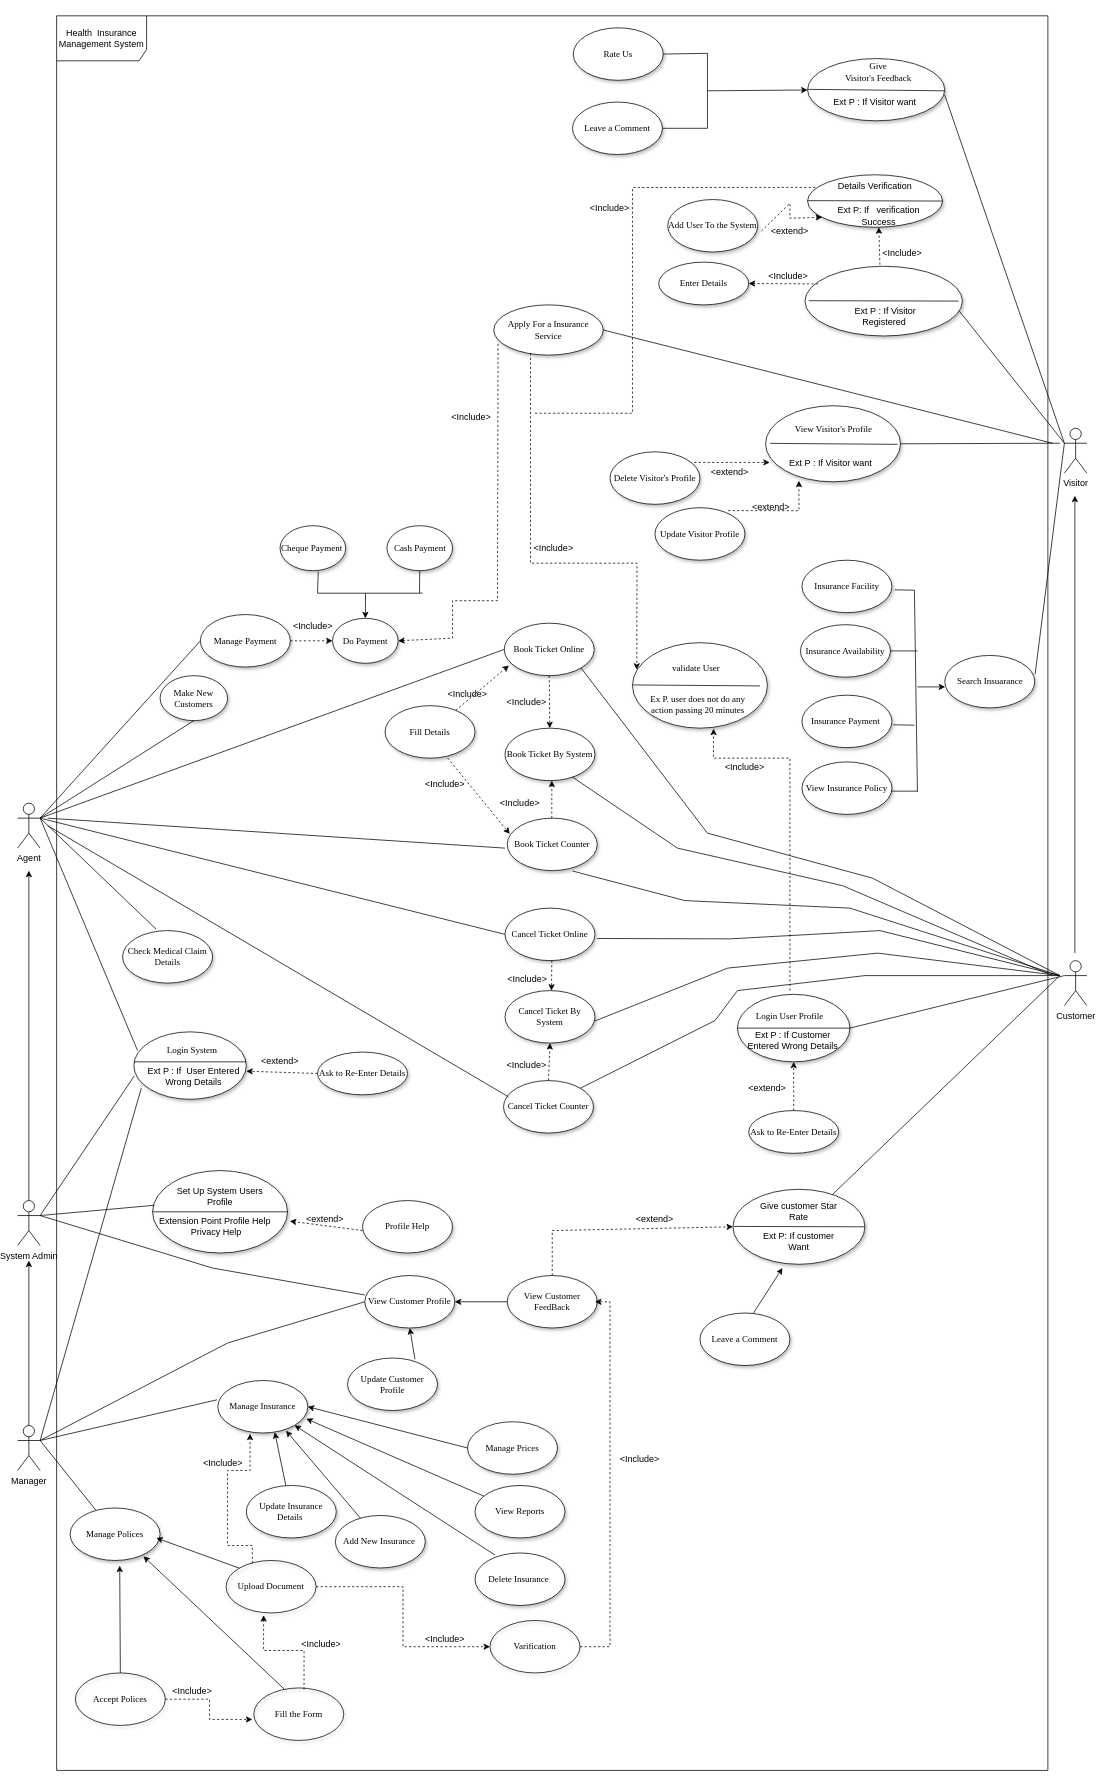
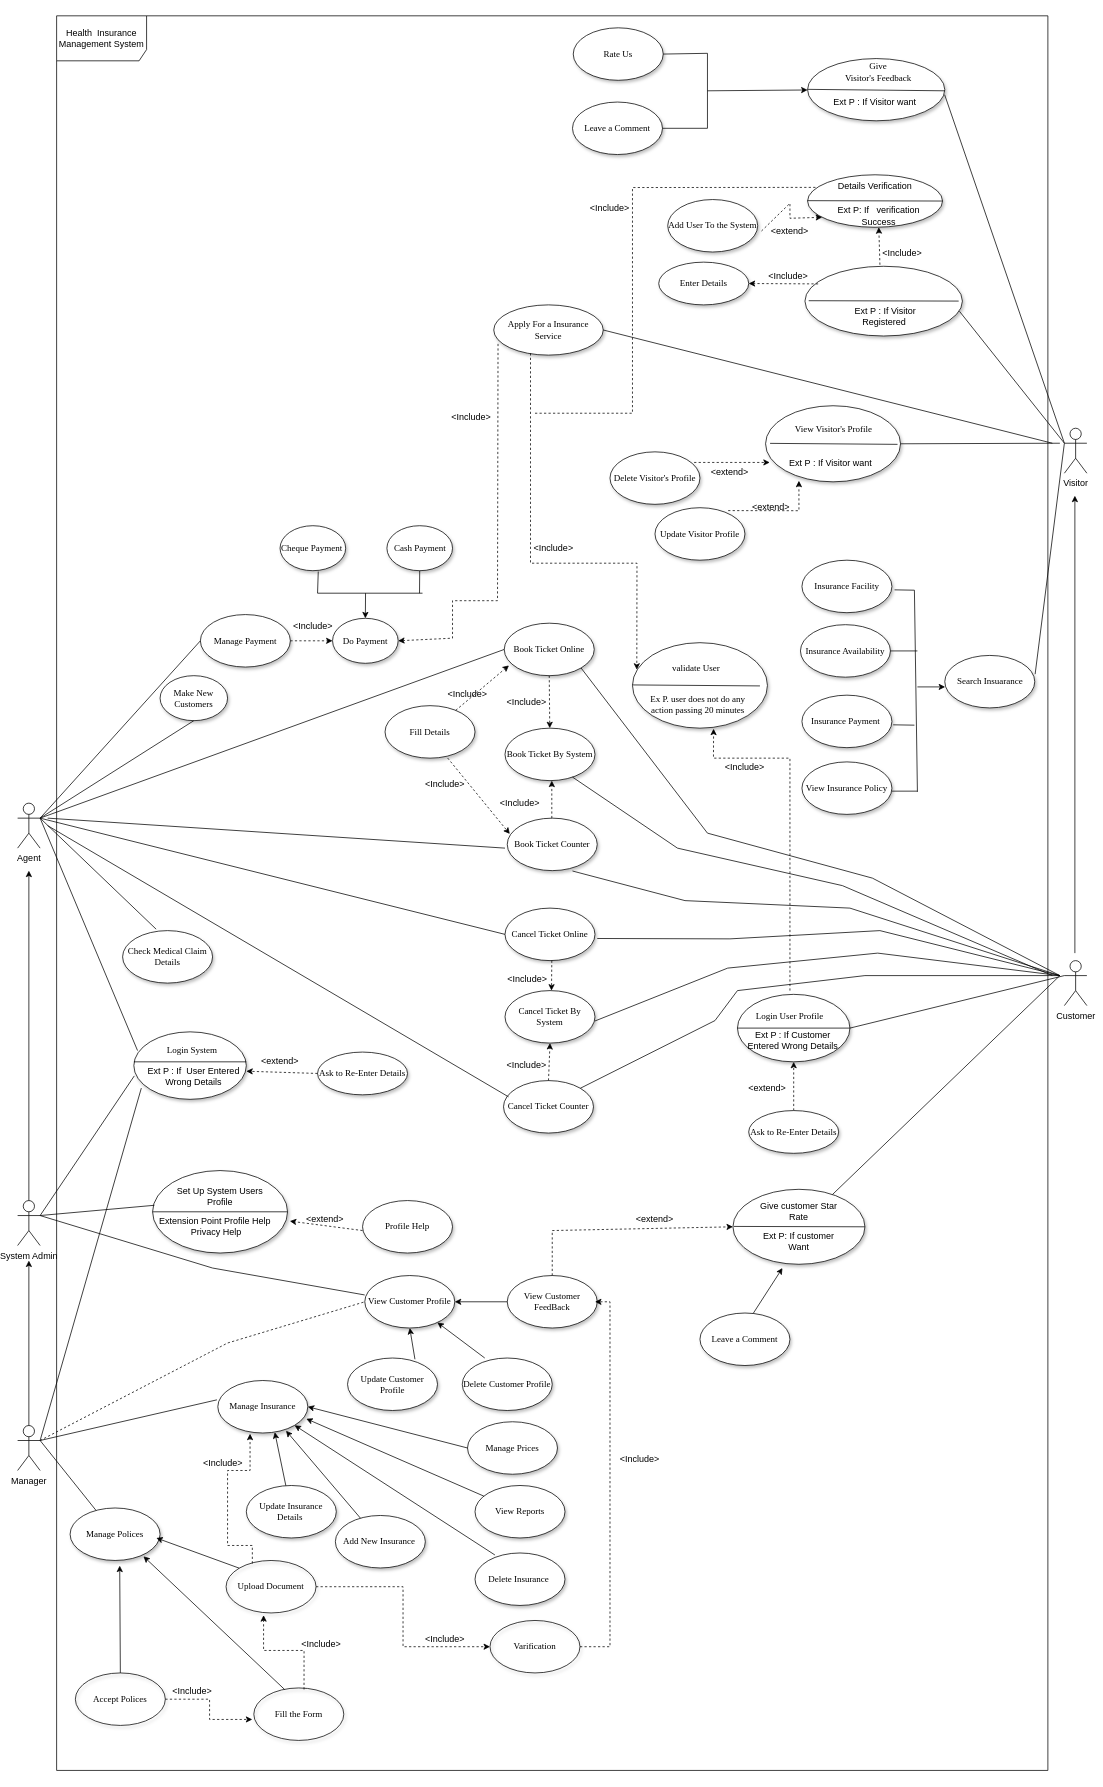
none -> (463, 1342)
(199, 1358) -> (199, 1358)
none -> (507, 1384)
